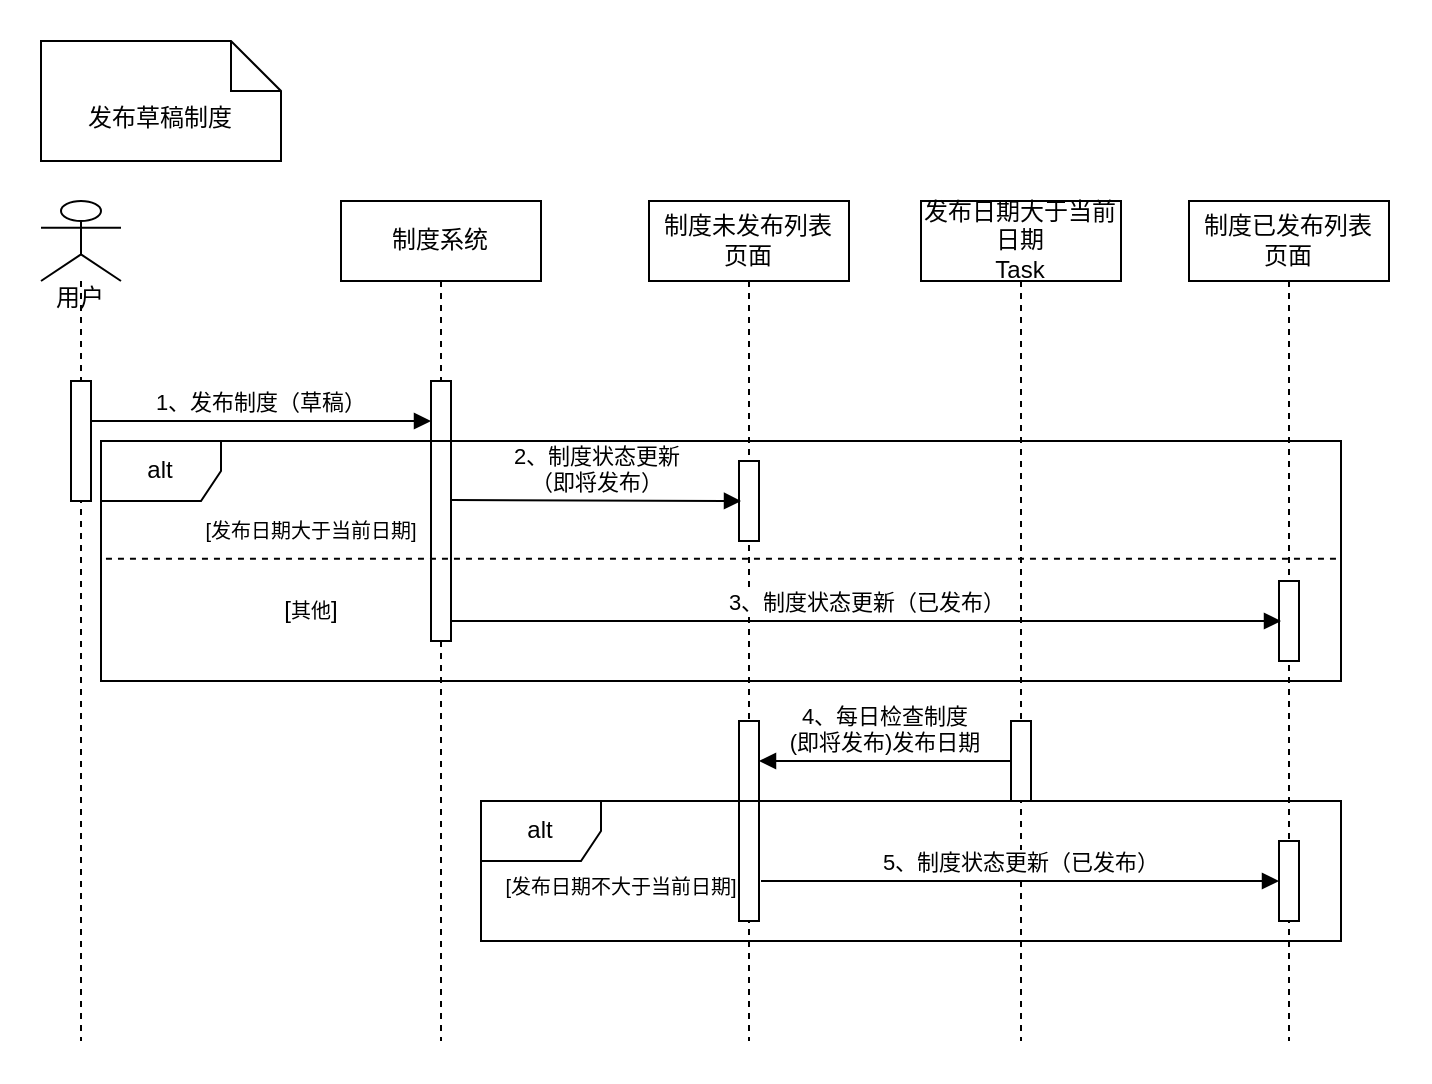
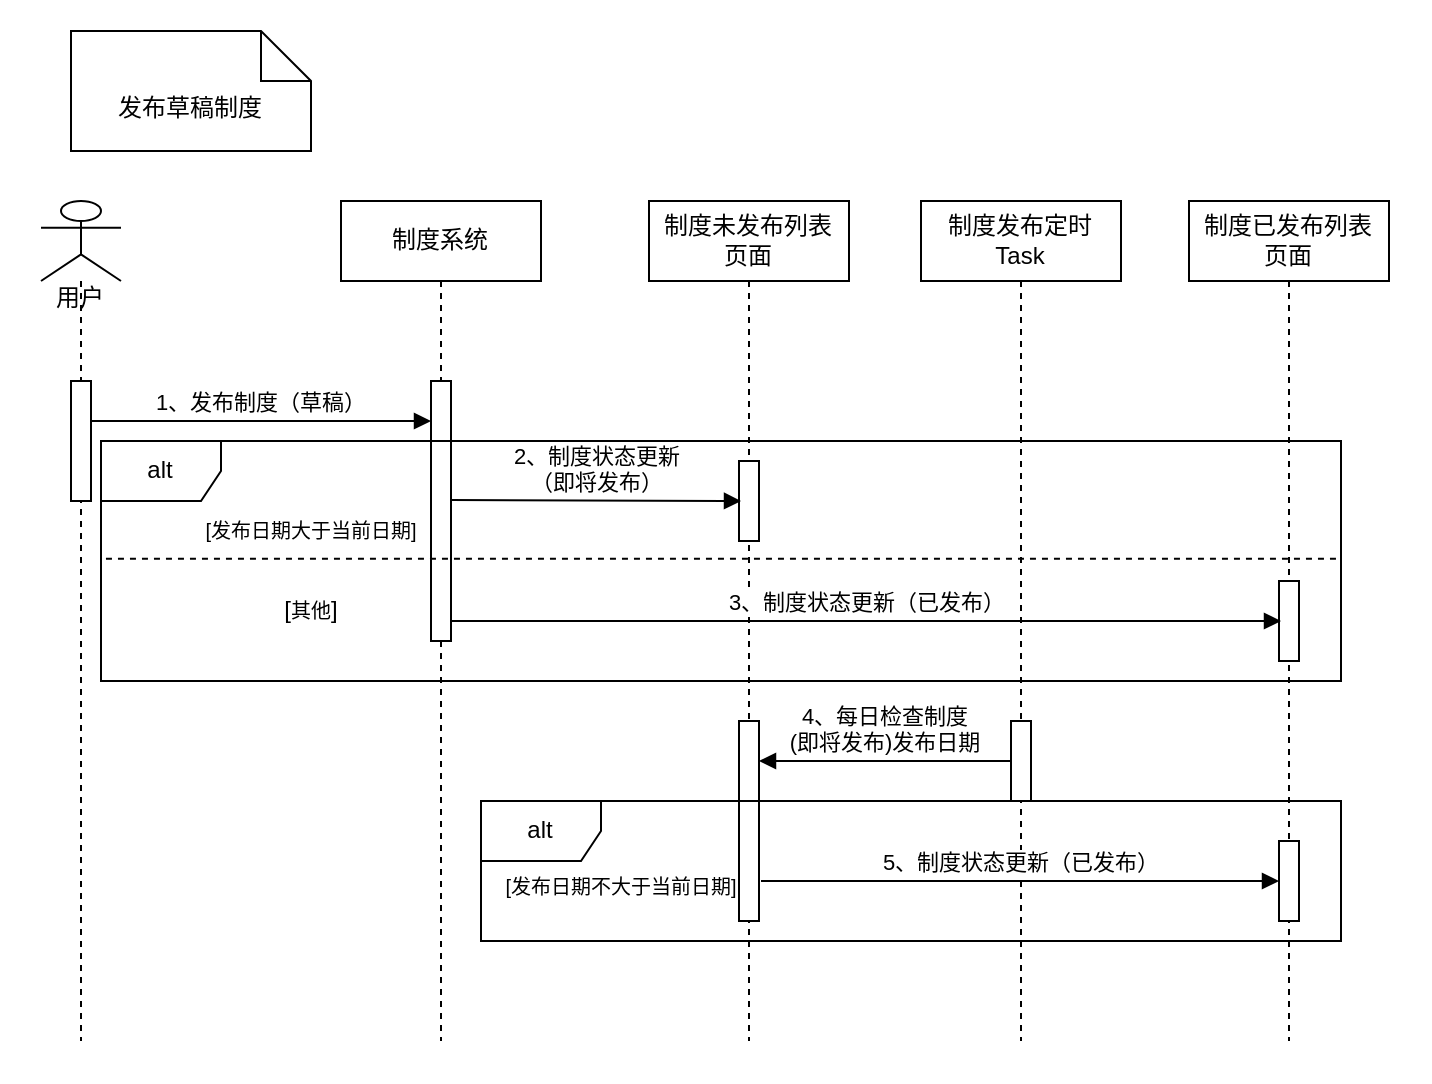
(161, 101) -> (191, 91)
(1021, 241) -> (1021, 241)
